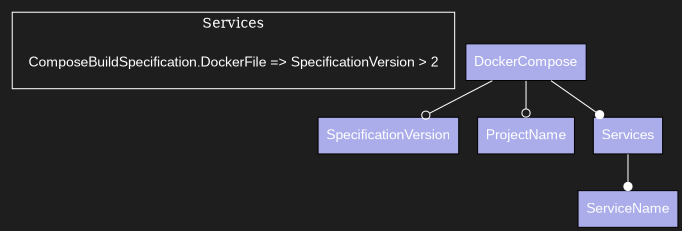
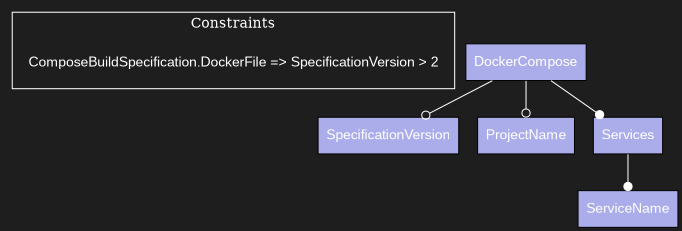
(233, 24) -> (233, 24)
